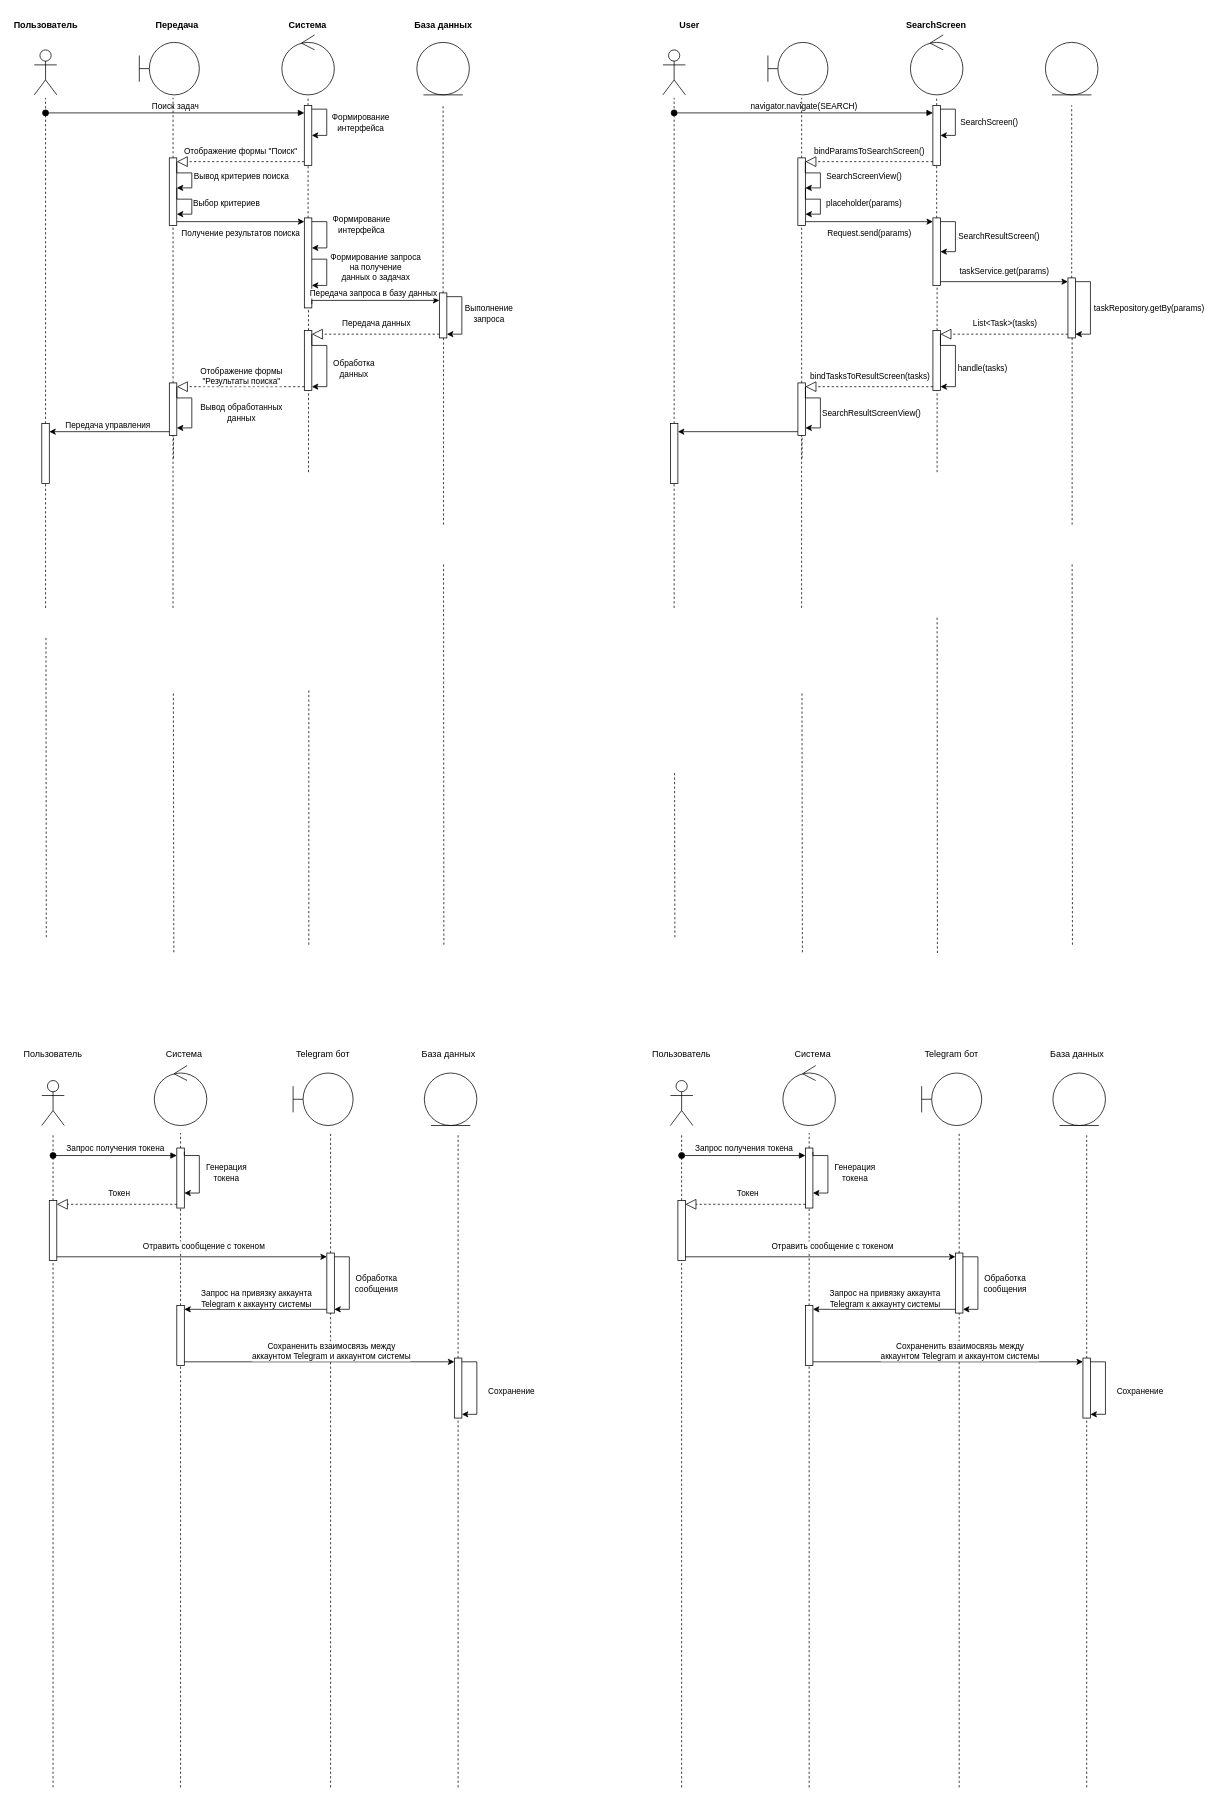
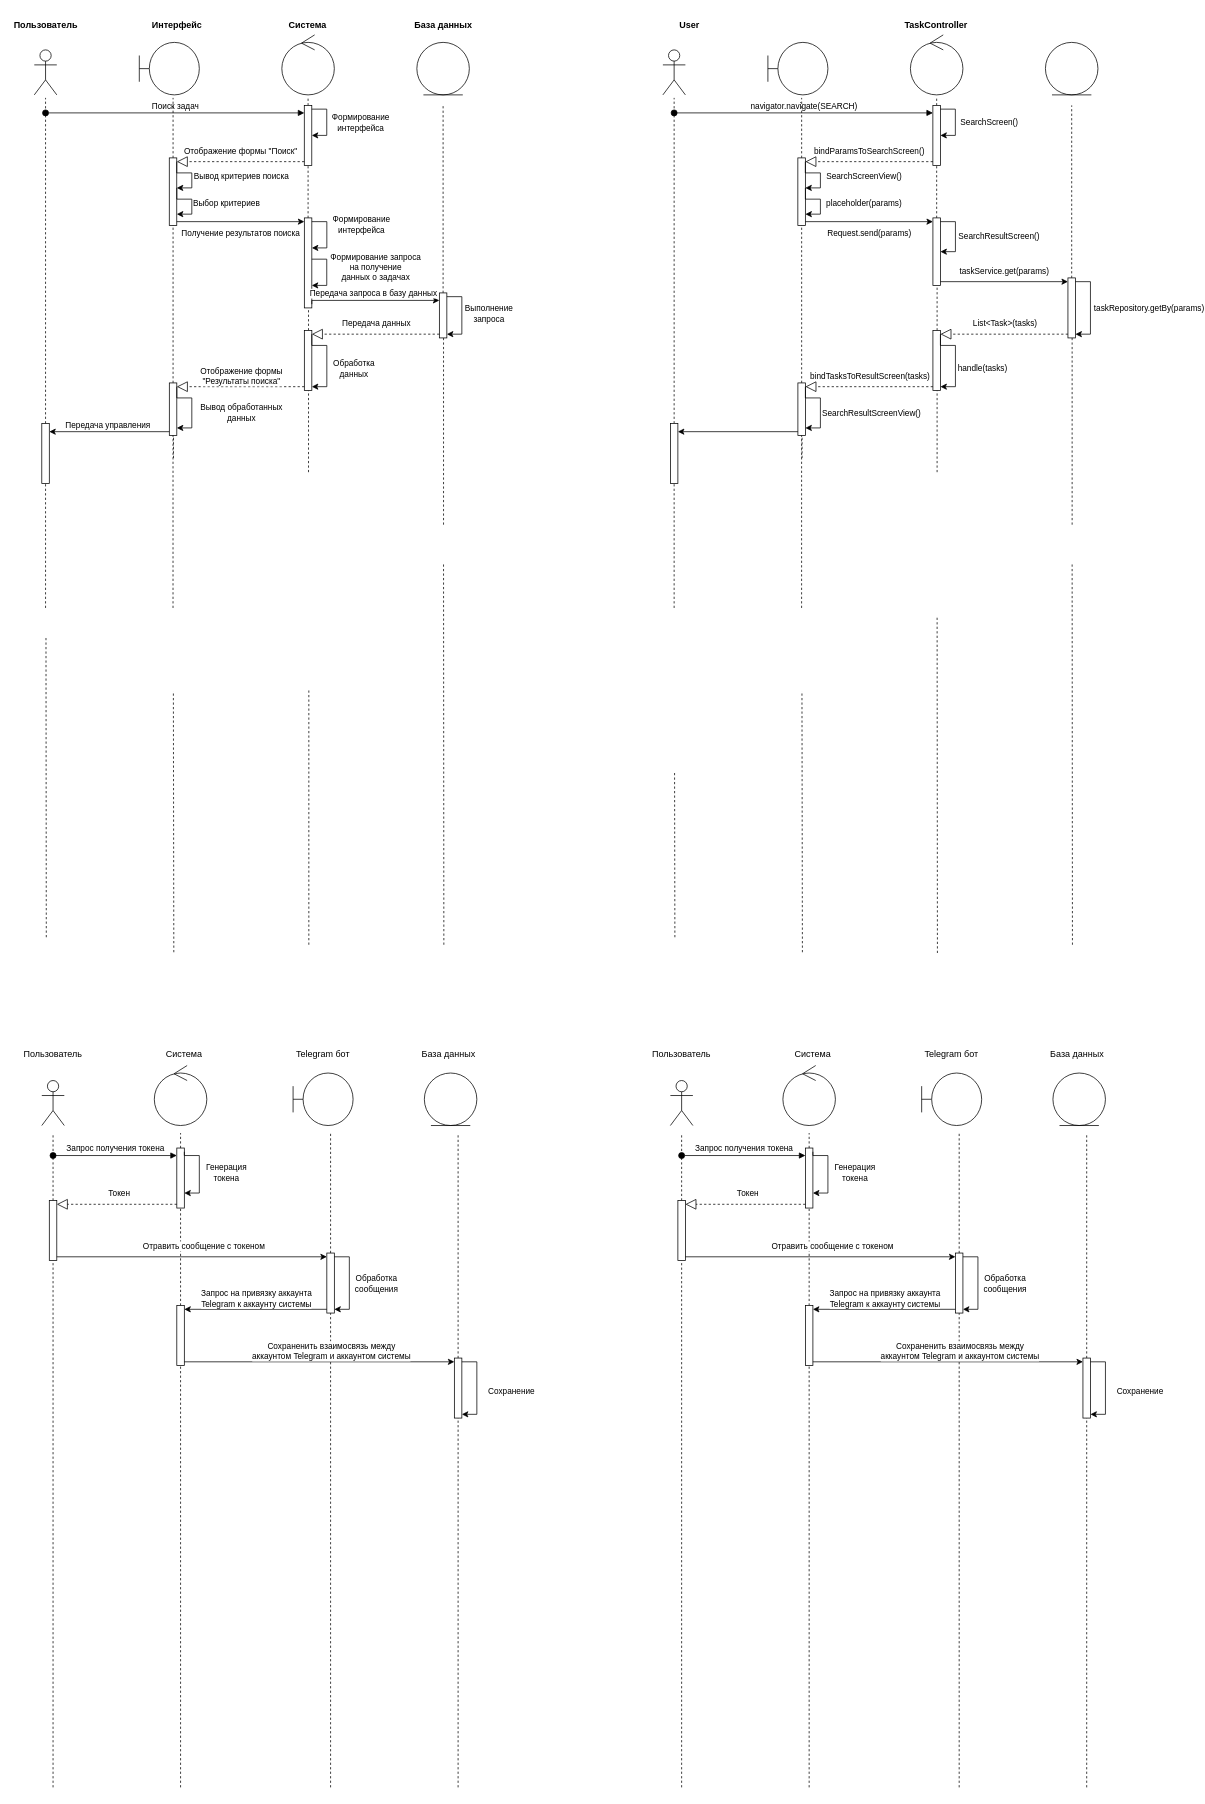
(177, 25) -> (177, 25)
(936, 25) -> (936, 25)
